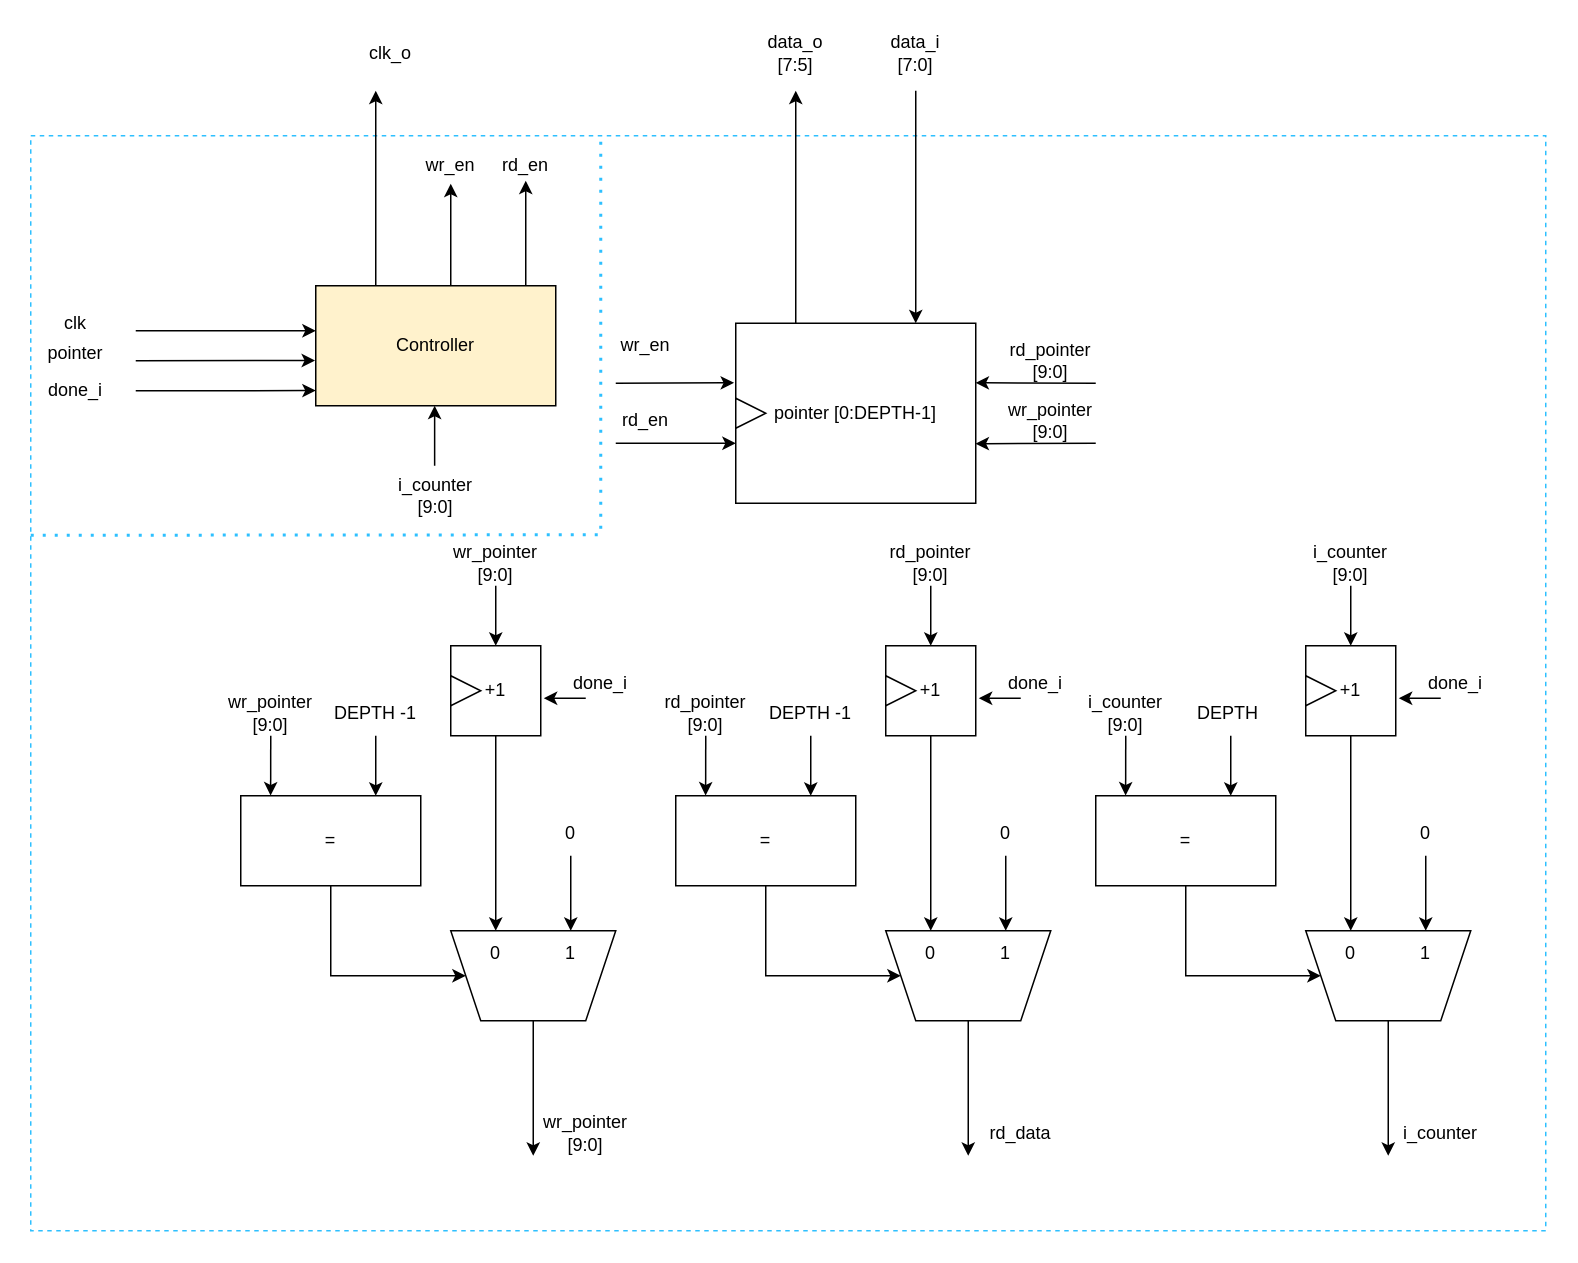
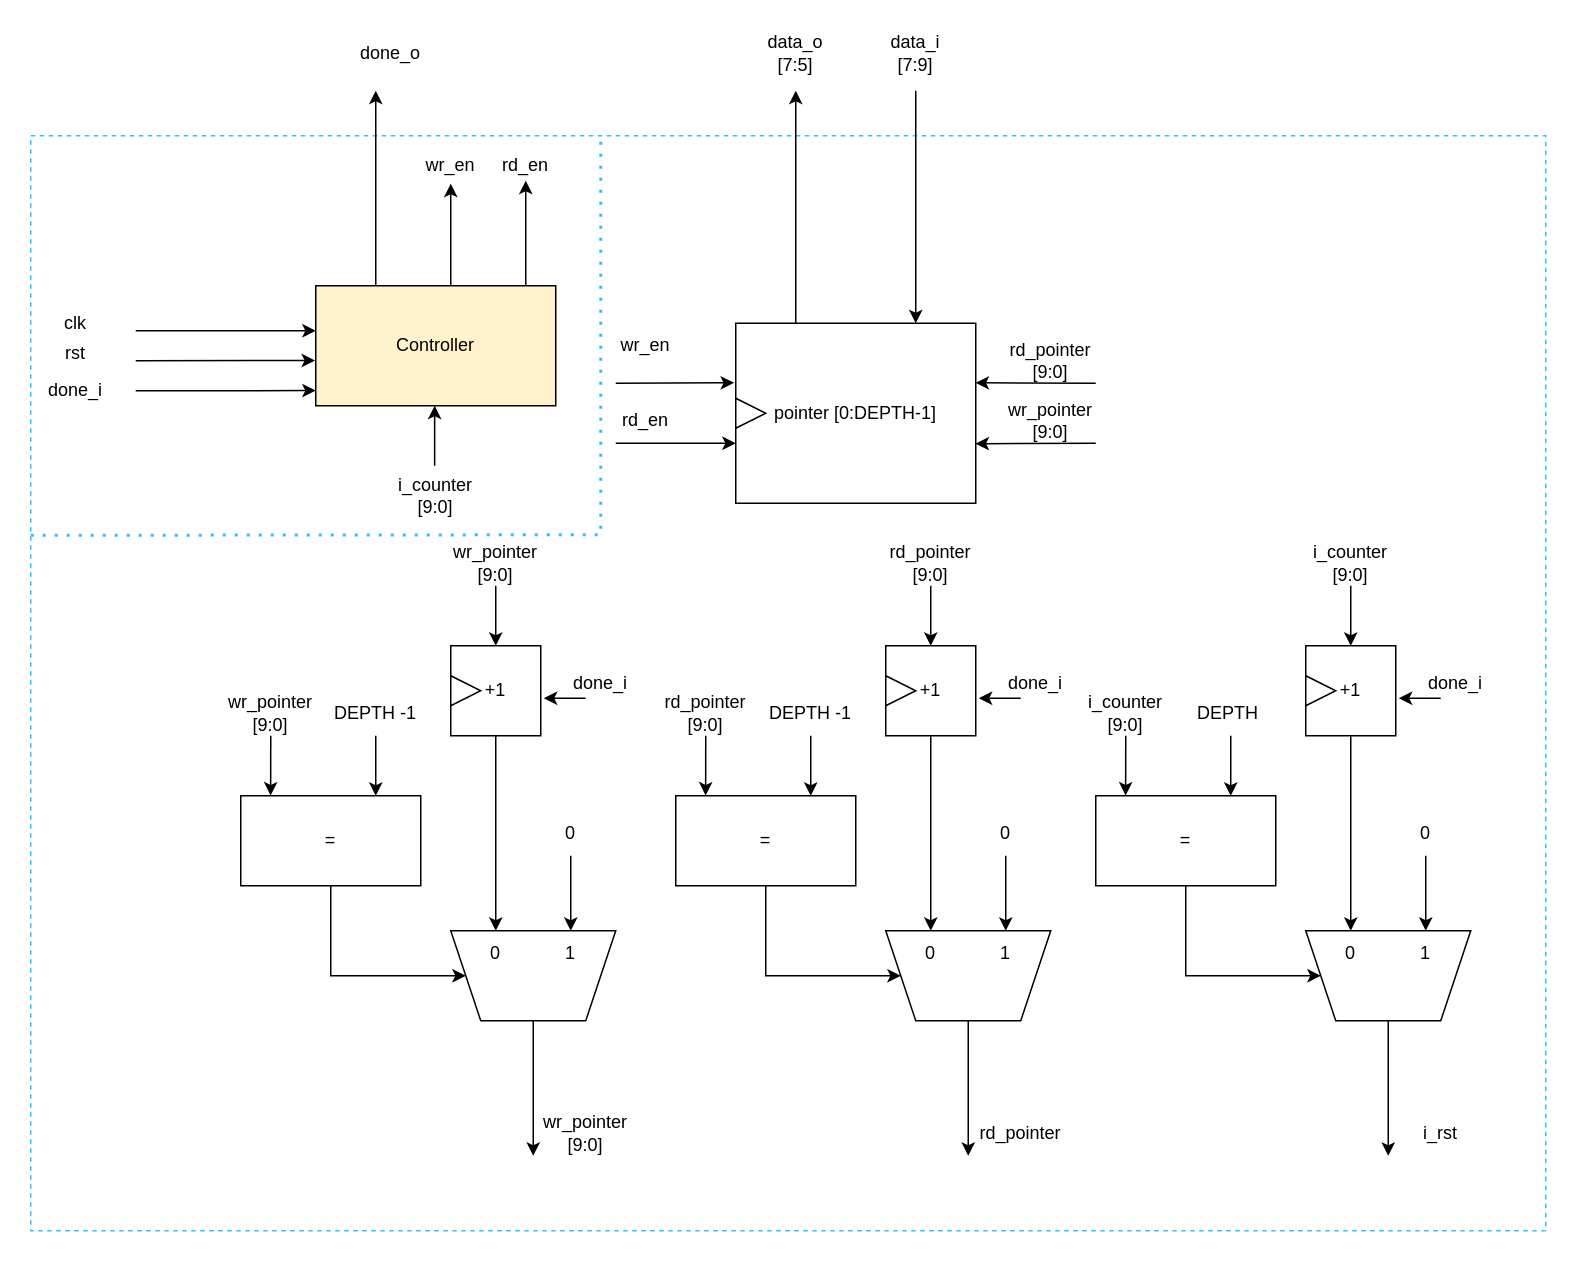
(391, 53) -> (391, 53)
(916, 53) -> (916, 53)
(76, 353) -> (76, 353)
(1021, 1133) -> (1021, 1133)
(1441, 1133) -> (1441, 1133)
